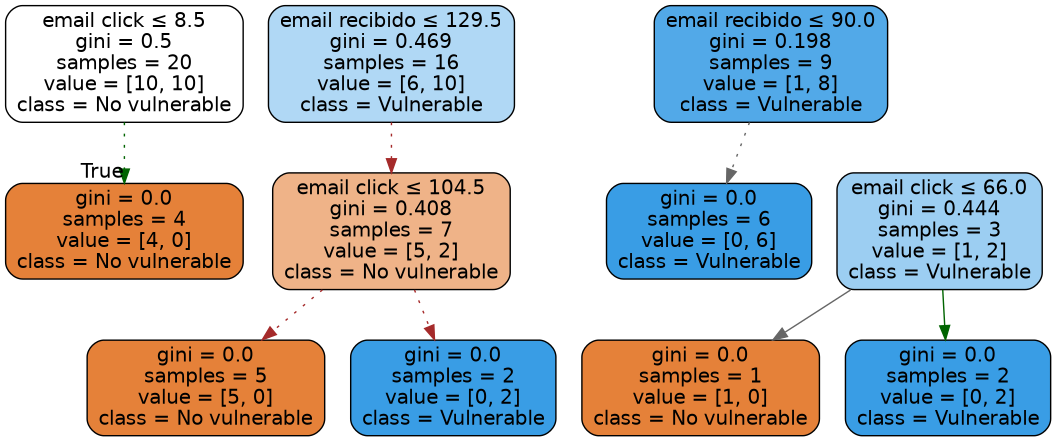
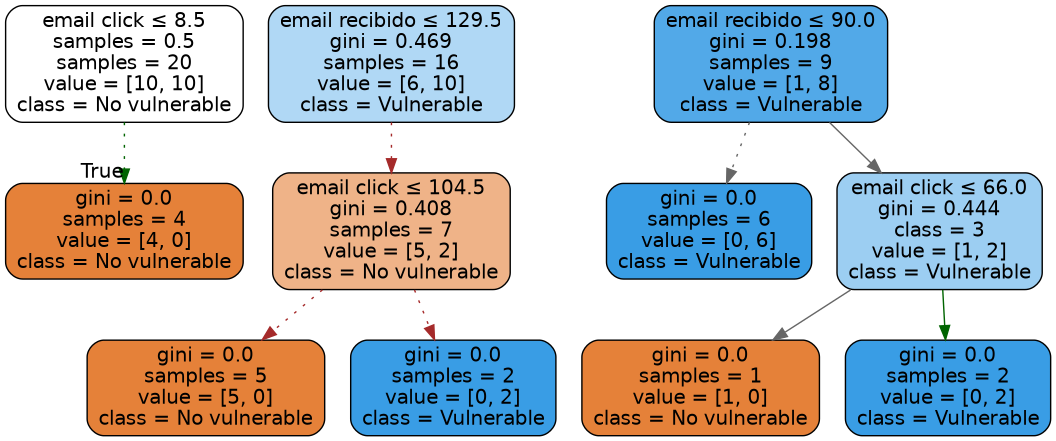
(124, 42) -> (124, 42)
none -> (850, 143)
(940, 231) -> (940, 231)
